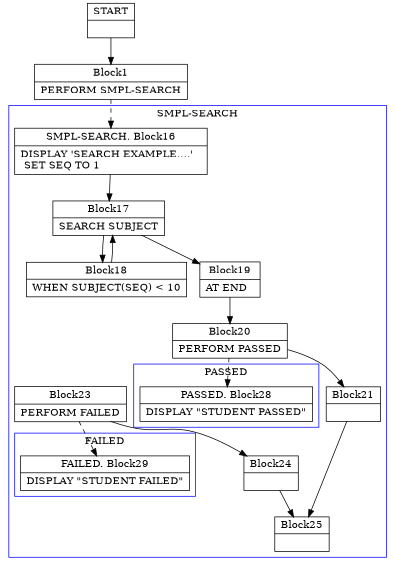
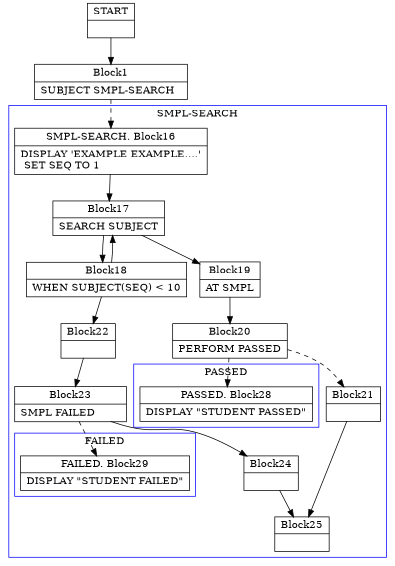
(111, 90) -> (108, 90)
(107, 154) -> (111, 154)
(227, 288) -> (230, 288)
none -> (88, 341)
(314, 359) -> (314, 359)
(71, 413) -> (58, 413)
